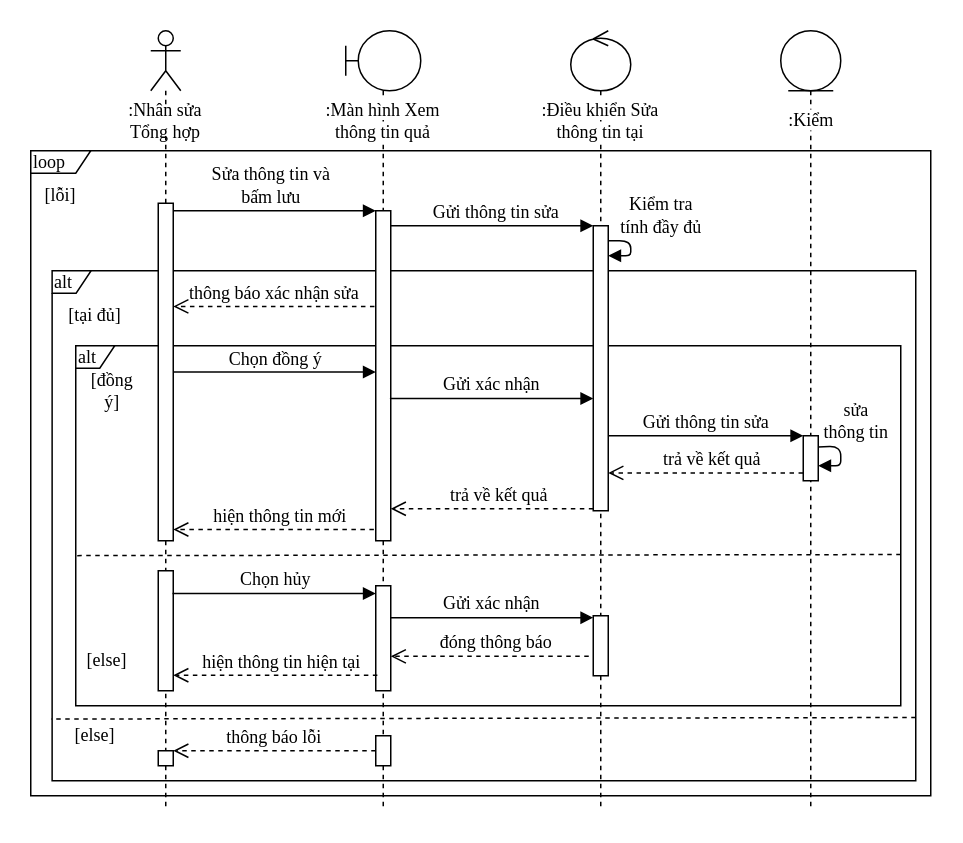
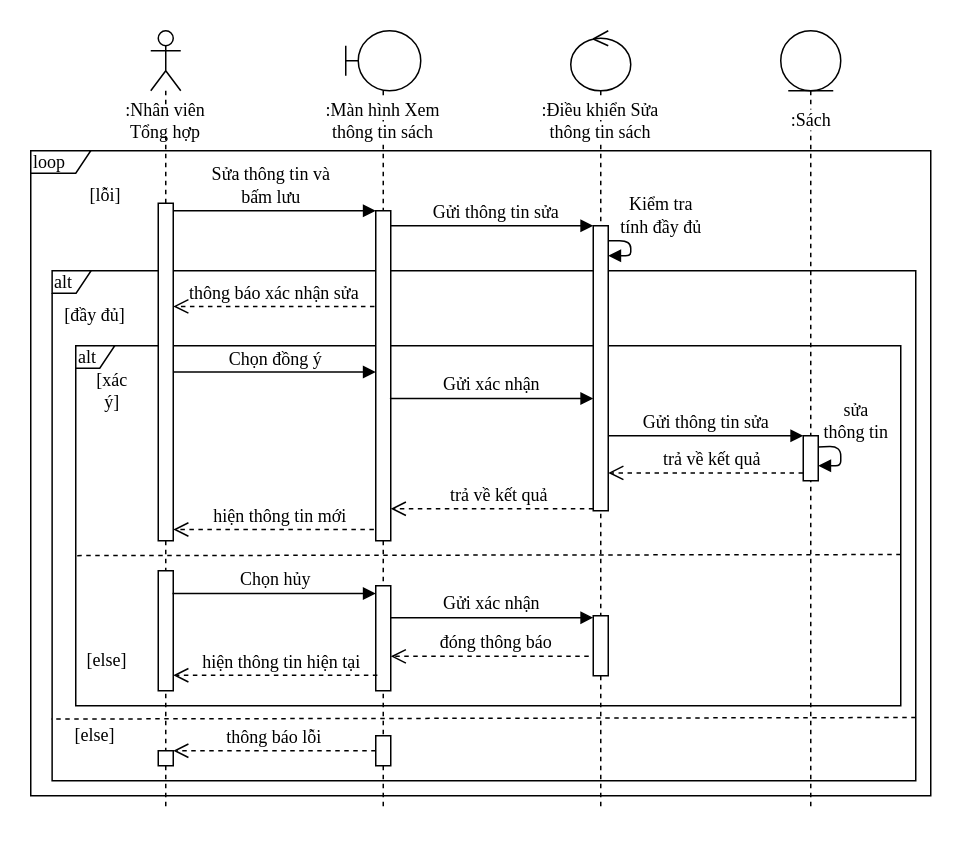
(166, 121) -> (166, 121)
(383, 121) -> (383, 121)
(601, 121) -> (601, 121)
(812, 121) -> (812, 121)
(61, 196) -> (106, 196)
(95, 316) -> (95, 316)
(113, 391) -> (113, 391)
